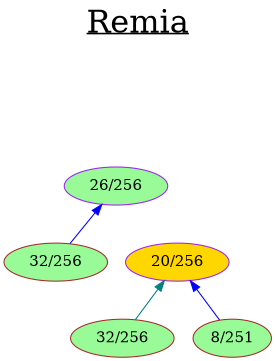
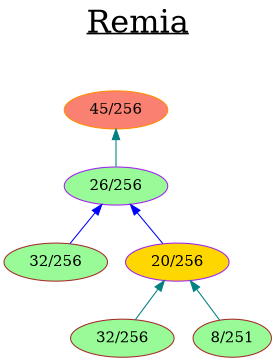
none -> (116, 110)
none -> (150, 228)
(208, 305) -> (208, 305)
